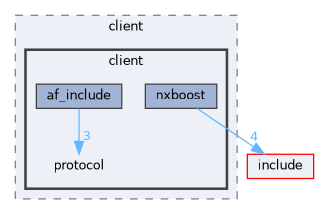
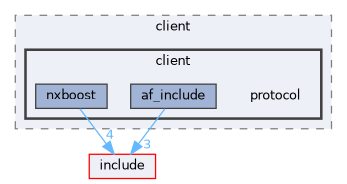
(79, 125) -> (152, 126)
